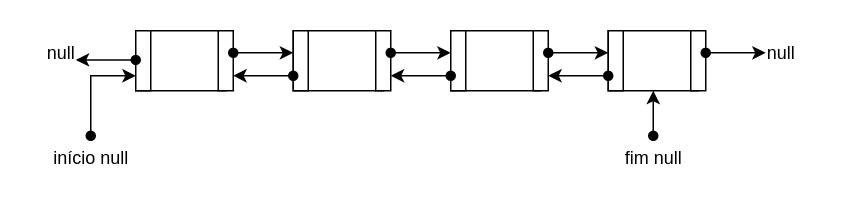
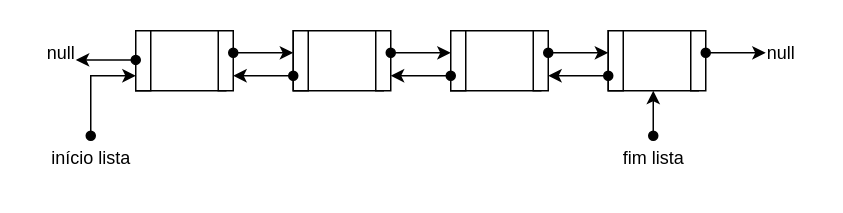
(92, 158) -> (92, 158)
(654, 158) -> (654, 158)
